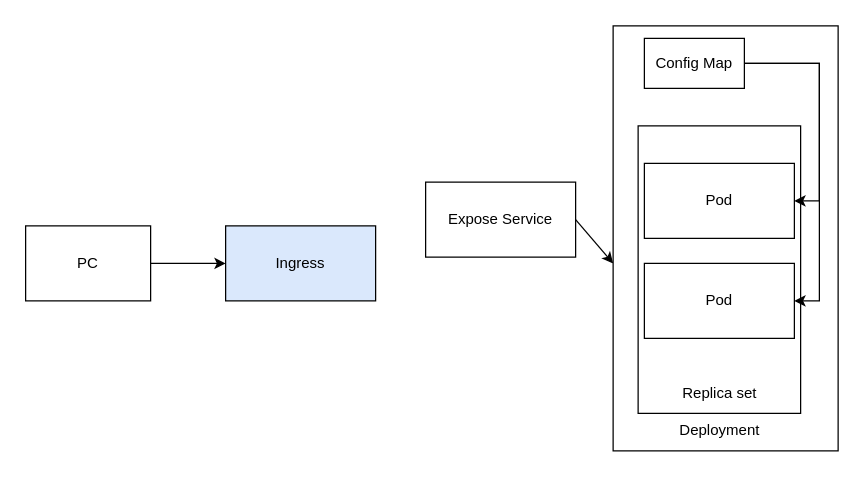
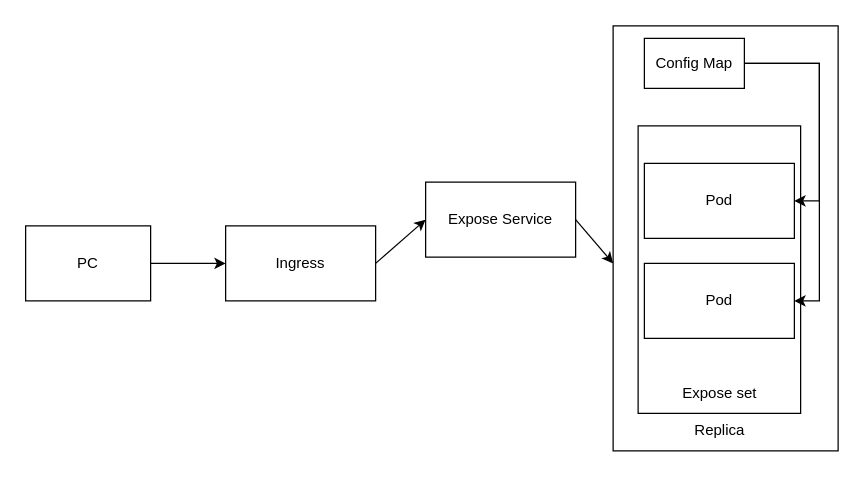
none -> (398, 244)
(301, 263) -> (301, 263)
(720, 388) -> (720, 388)
(720, 426) -> (720, 426)
